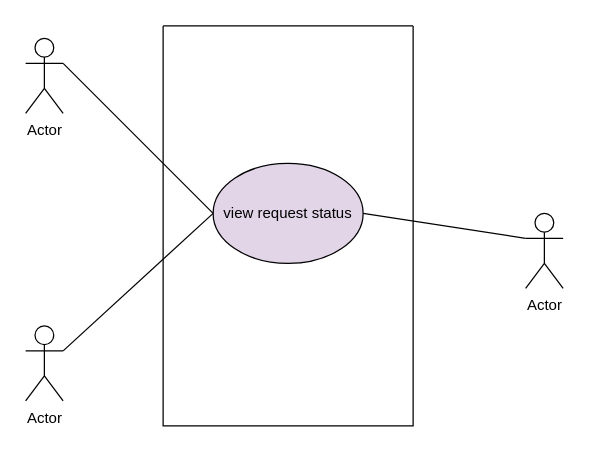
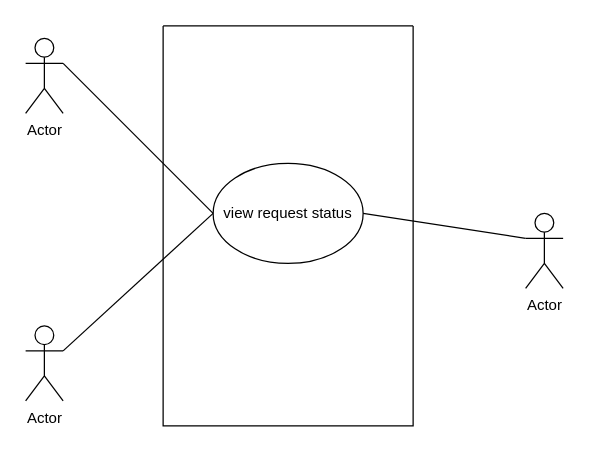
(288, 213) -> (288, 213)
